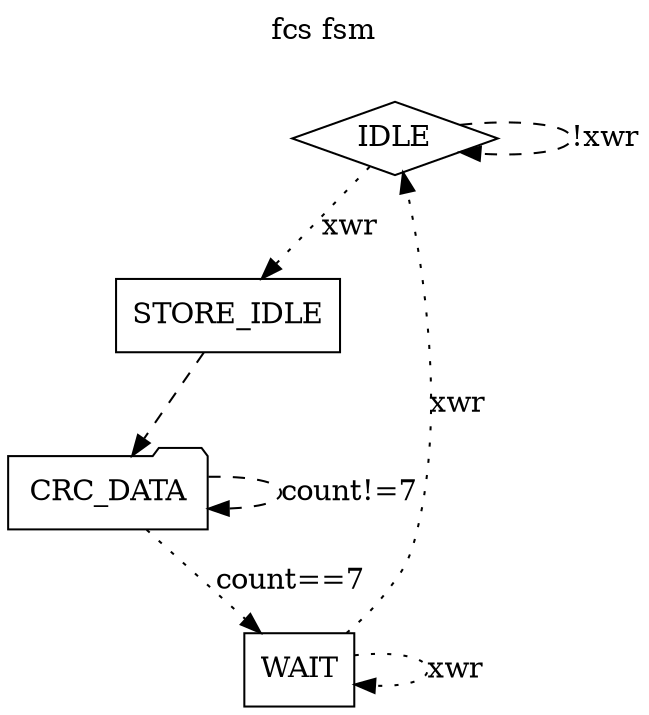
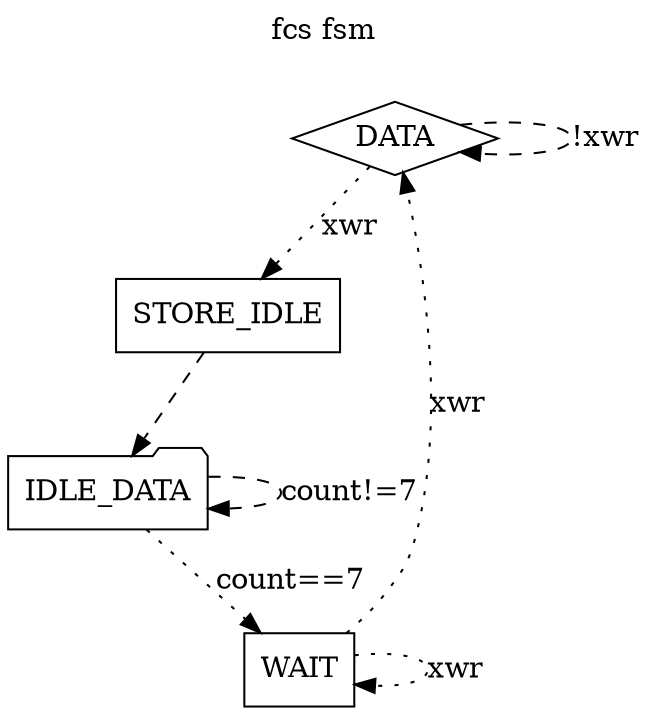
(395, 138) -> (395, 138)
(108, 493) -> (108, 493)
